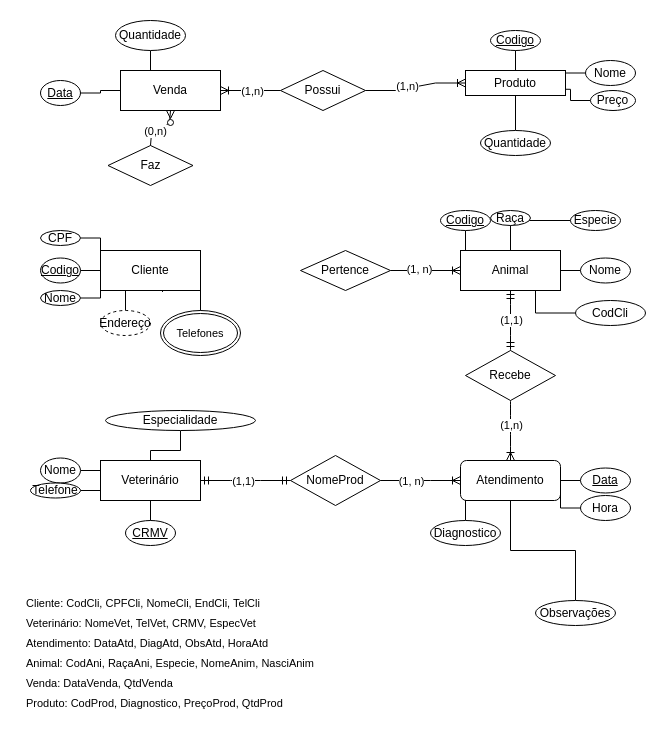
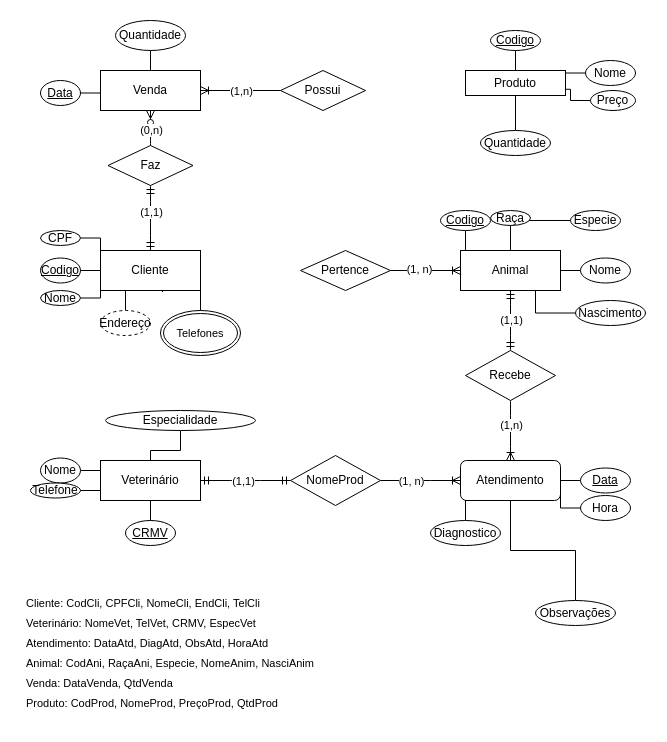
(416, 87) -> none
(171, 91) -> (151, 91)
none -> (151, 218)
(611, 314) -> (611, 314)
(163, 704) -> (157, 704)
